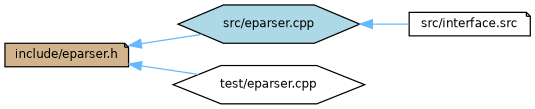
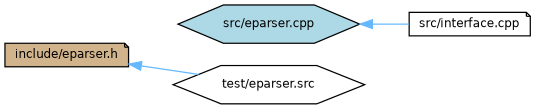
(470, 24) -> (470, 24)
(172, 39) -> none
(269, 85) -> (269, 85)
